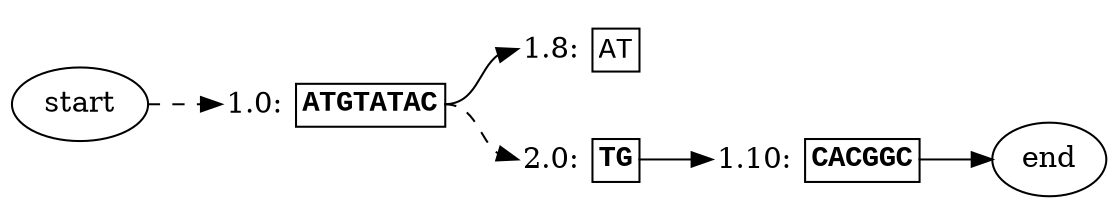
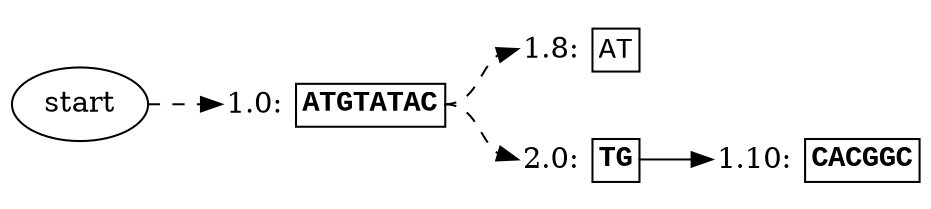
(476, 85) -> (476, 85)
(1049, 159) -> none
